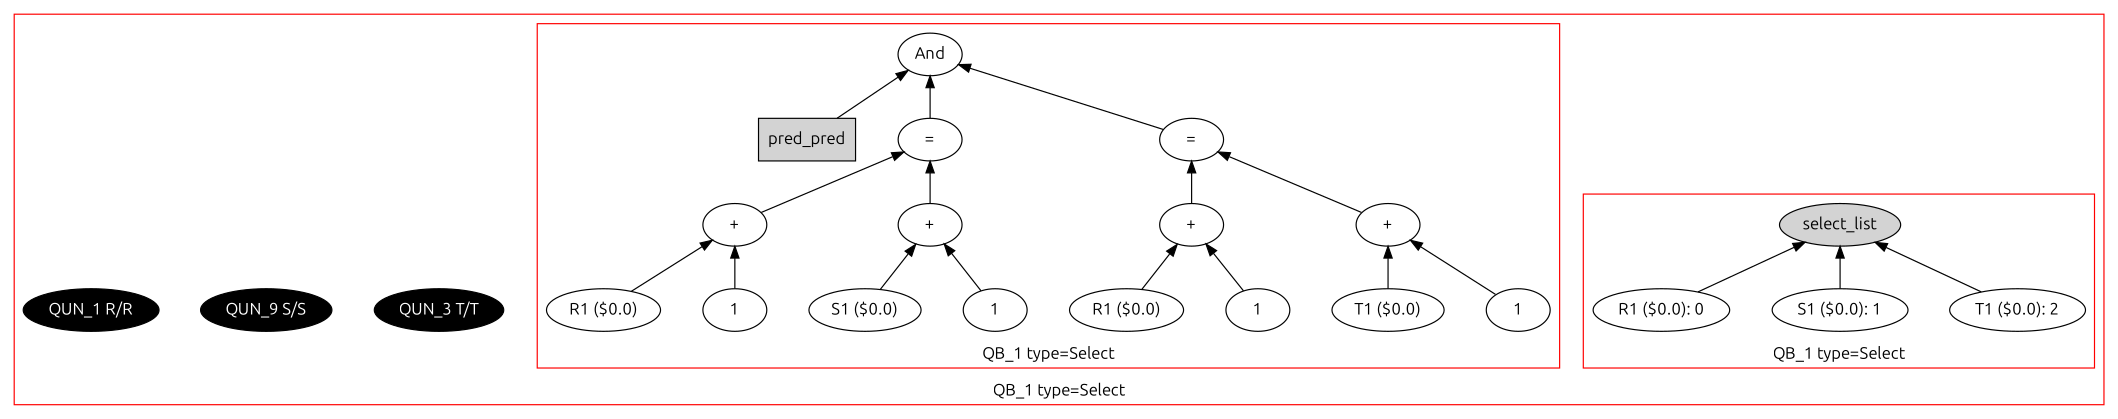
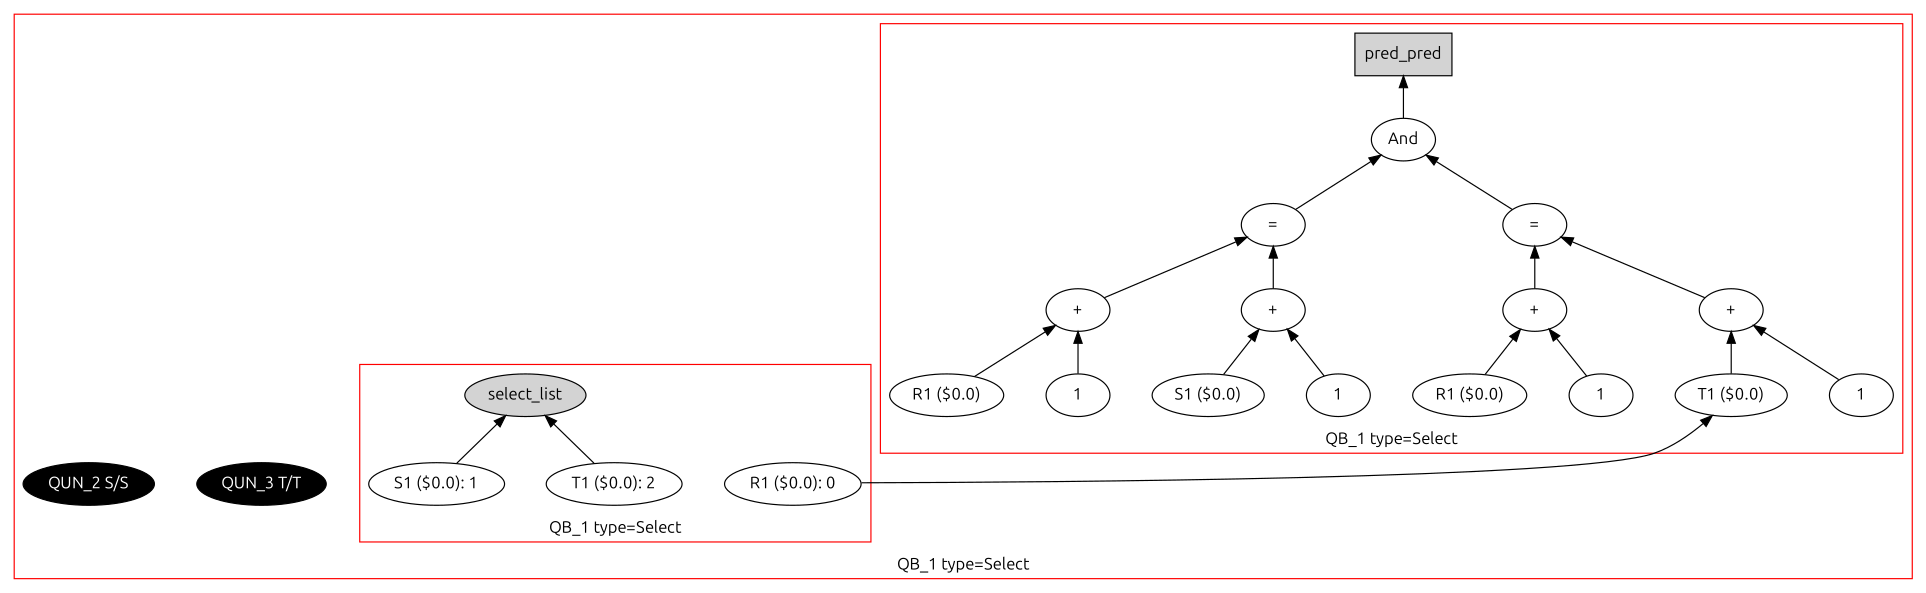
(868, 98) -> (1403, 103)
(1746, 270) -> (1287, 478)
(91, 310) -> none
(266, 310) -> (89, 484)
